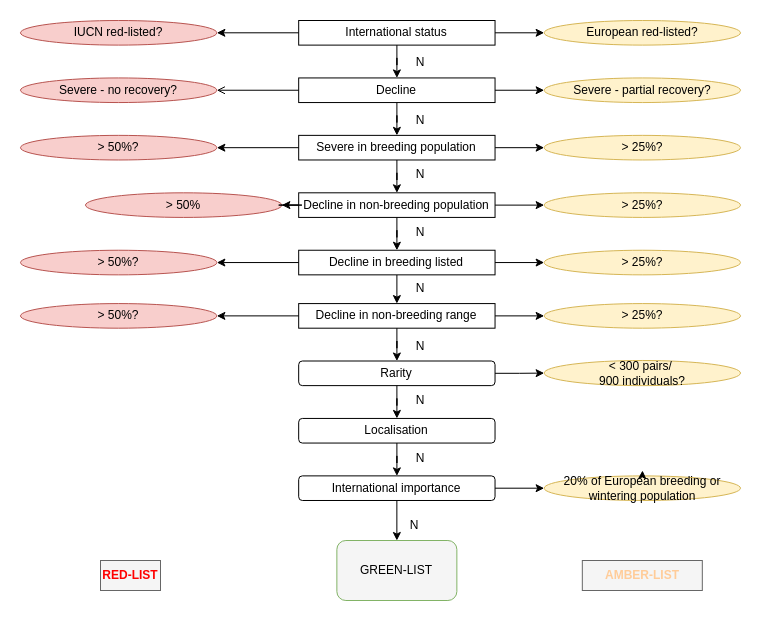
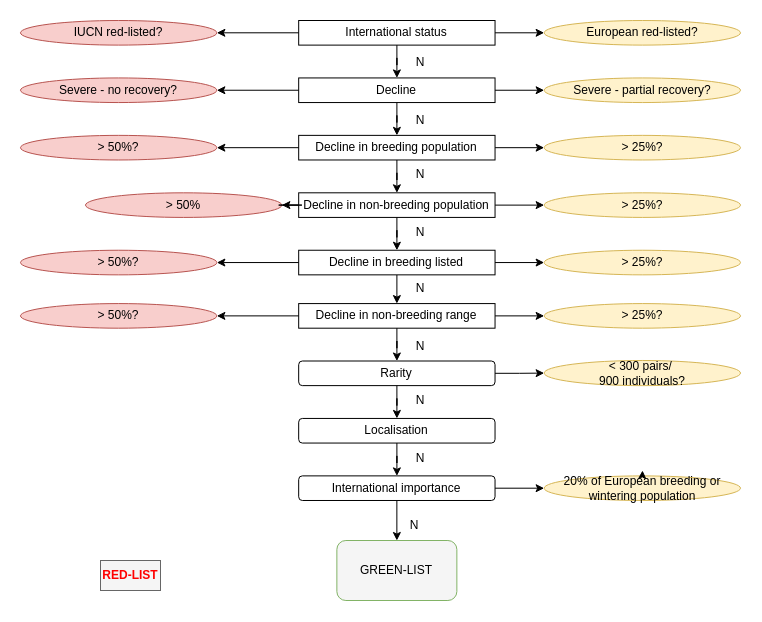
(223, 90) -> (225, 90)
(397, 148) -> (397, 148)
(642, 576) -> none
